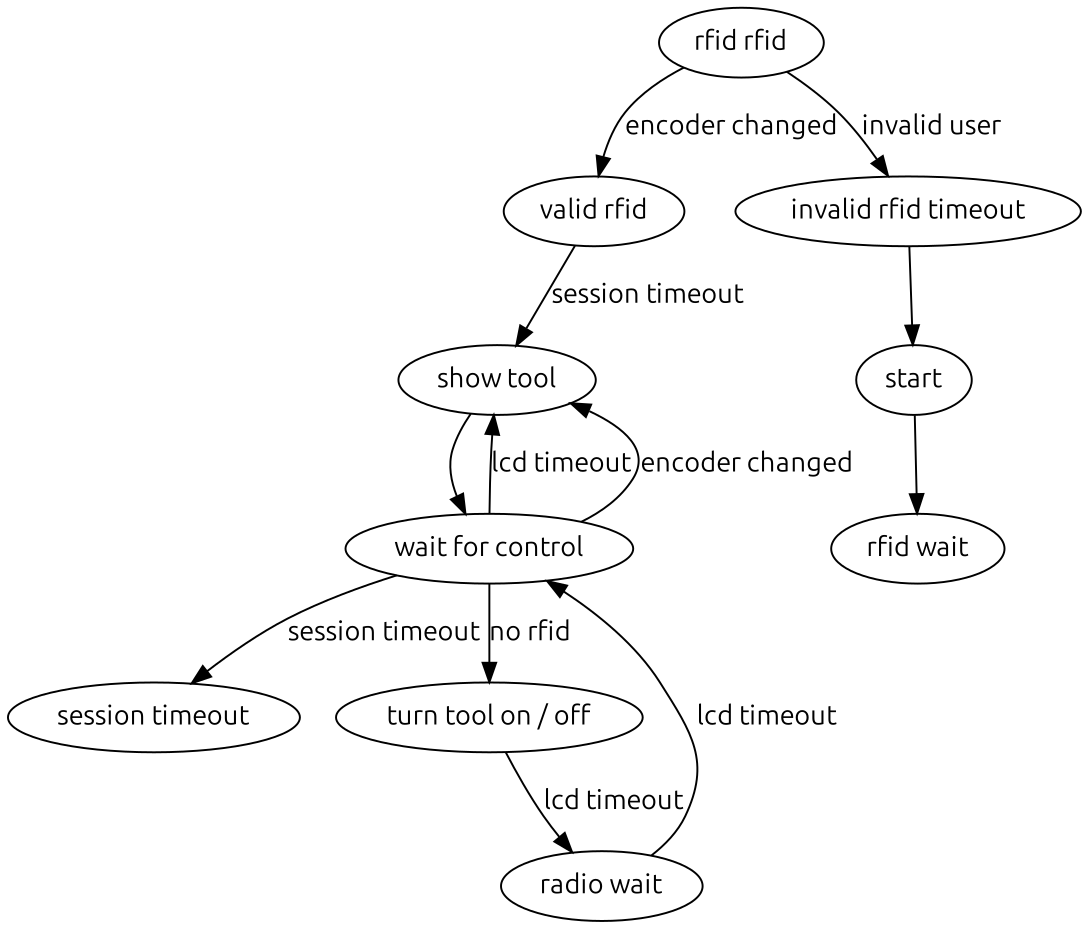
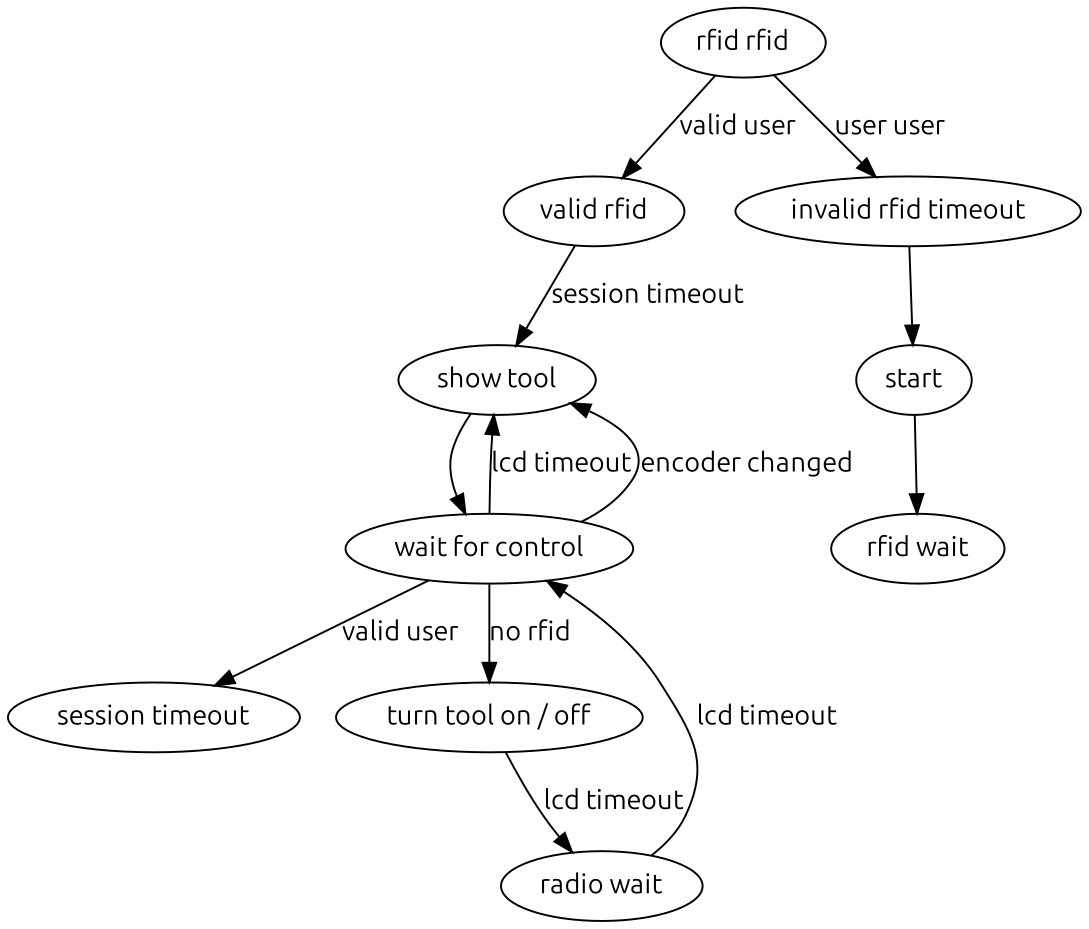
(732, 127) -> (739, 127)
(932, 127) -> (891, 127)
(385, 633) -> (401, 633)
